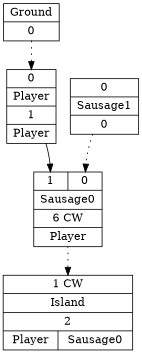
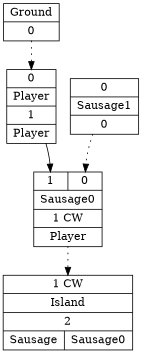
(68, 218) -> (68, 218)
(31, 340) -> (34, 340)
